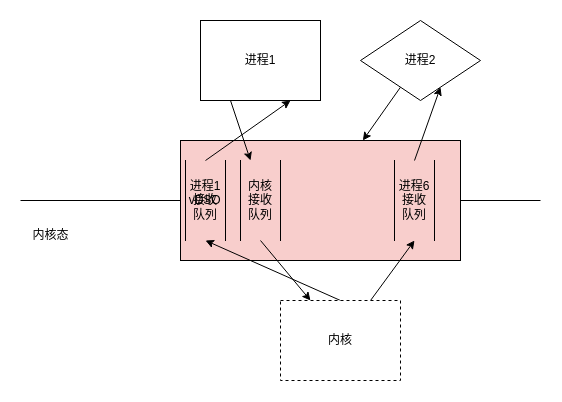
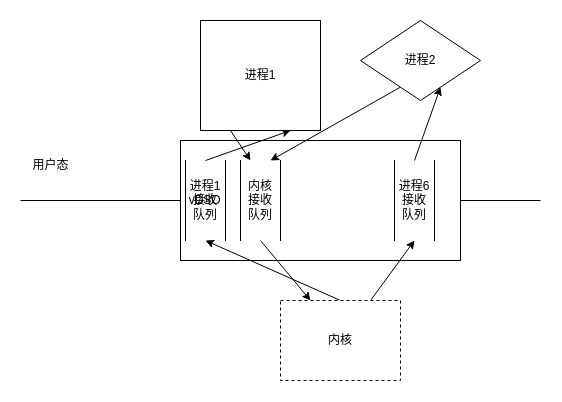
(261, 61) -> (261, 76)
(384, 111) -> (338, 122)
none -> (51, 166)
(321, 201) -> (321, 201)
(51, 236) -> none
